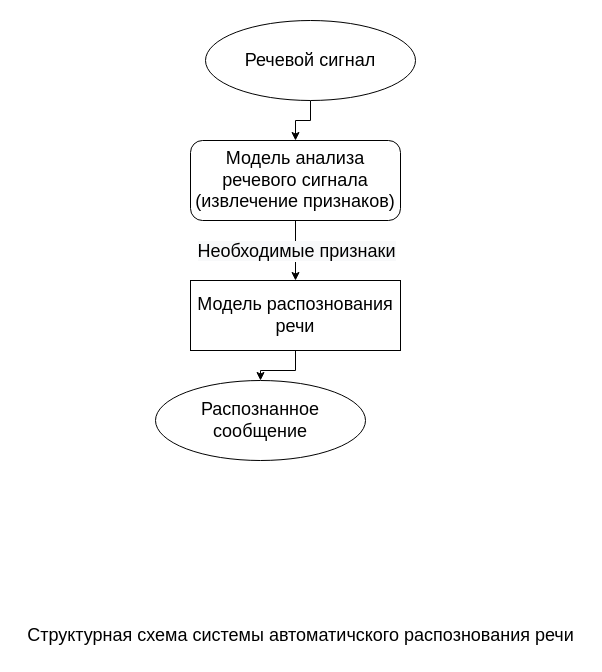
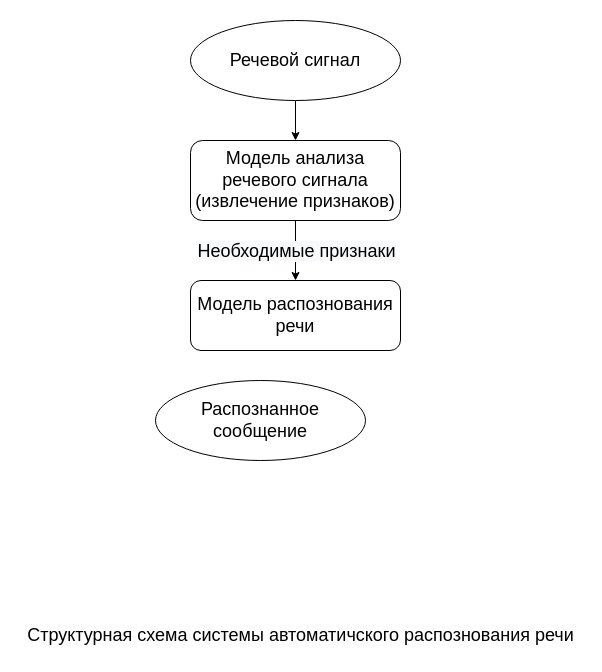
(311, 61) -> (296, 61)
(296, 316) -> (296, 316)
(287, 371) -> none
